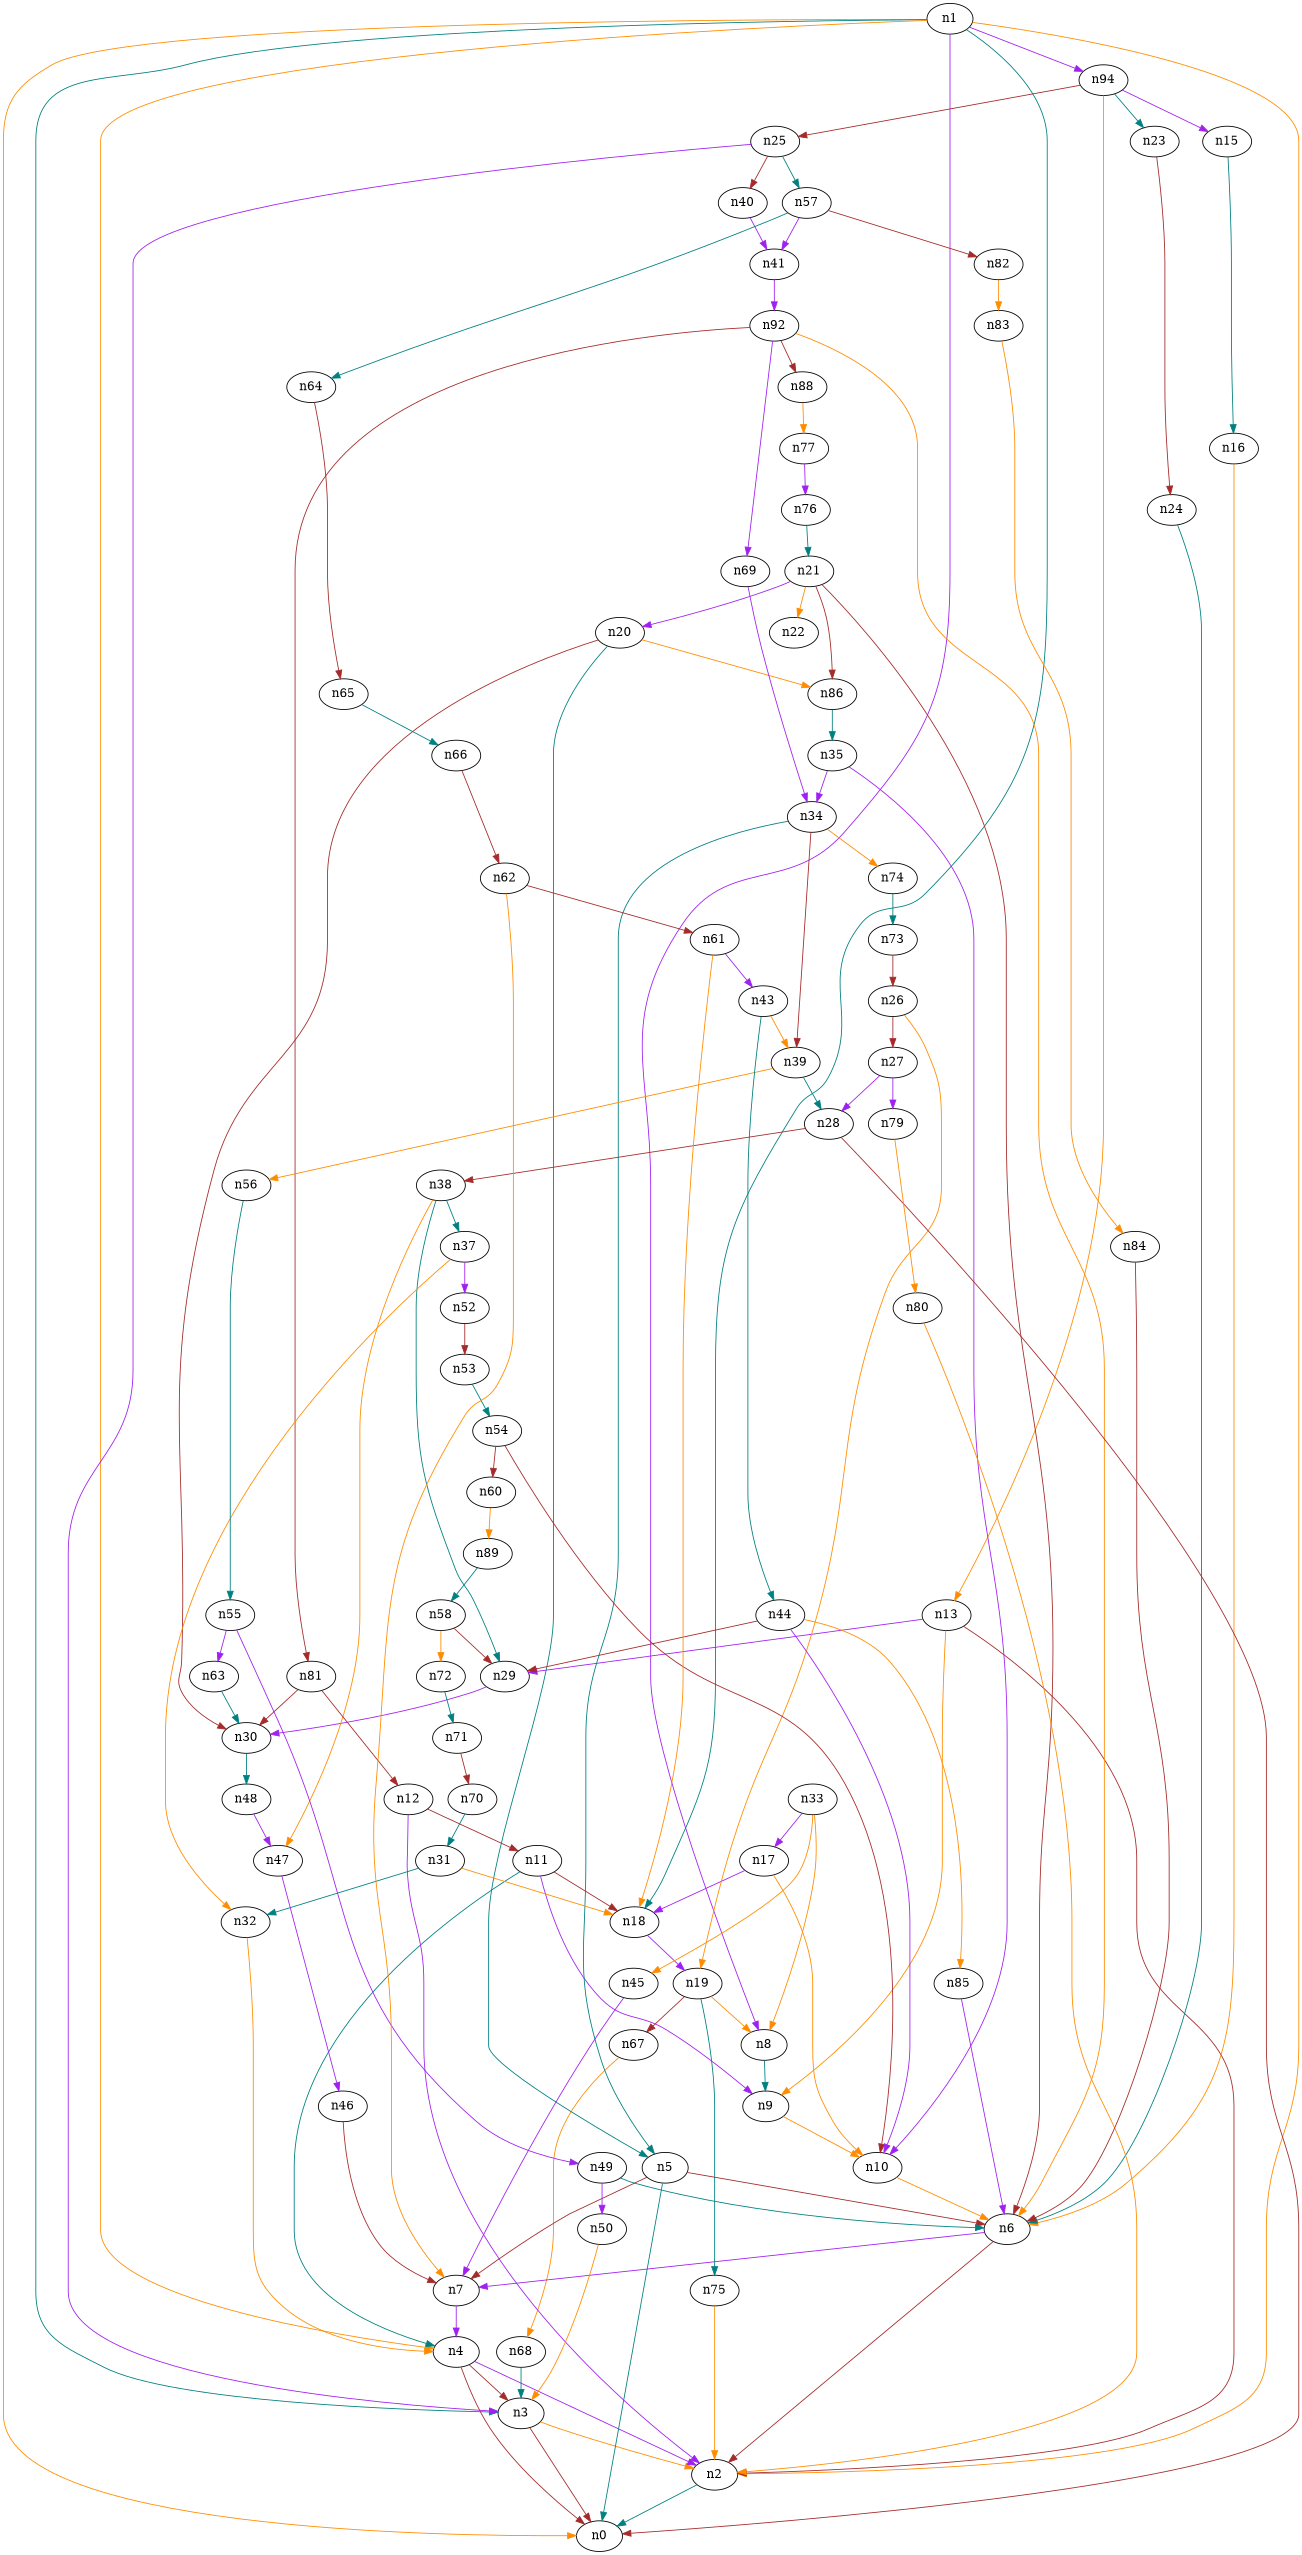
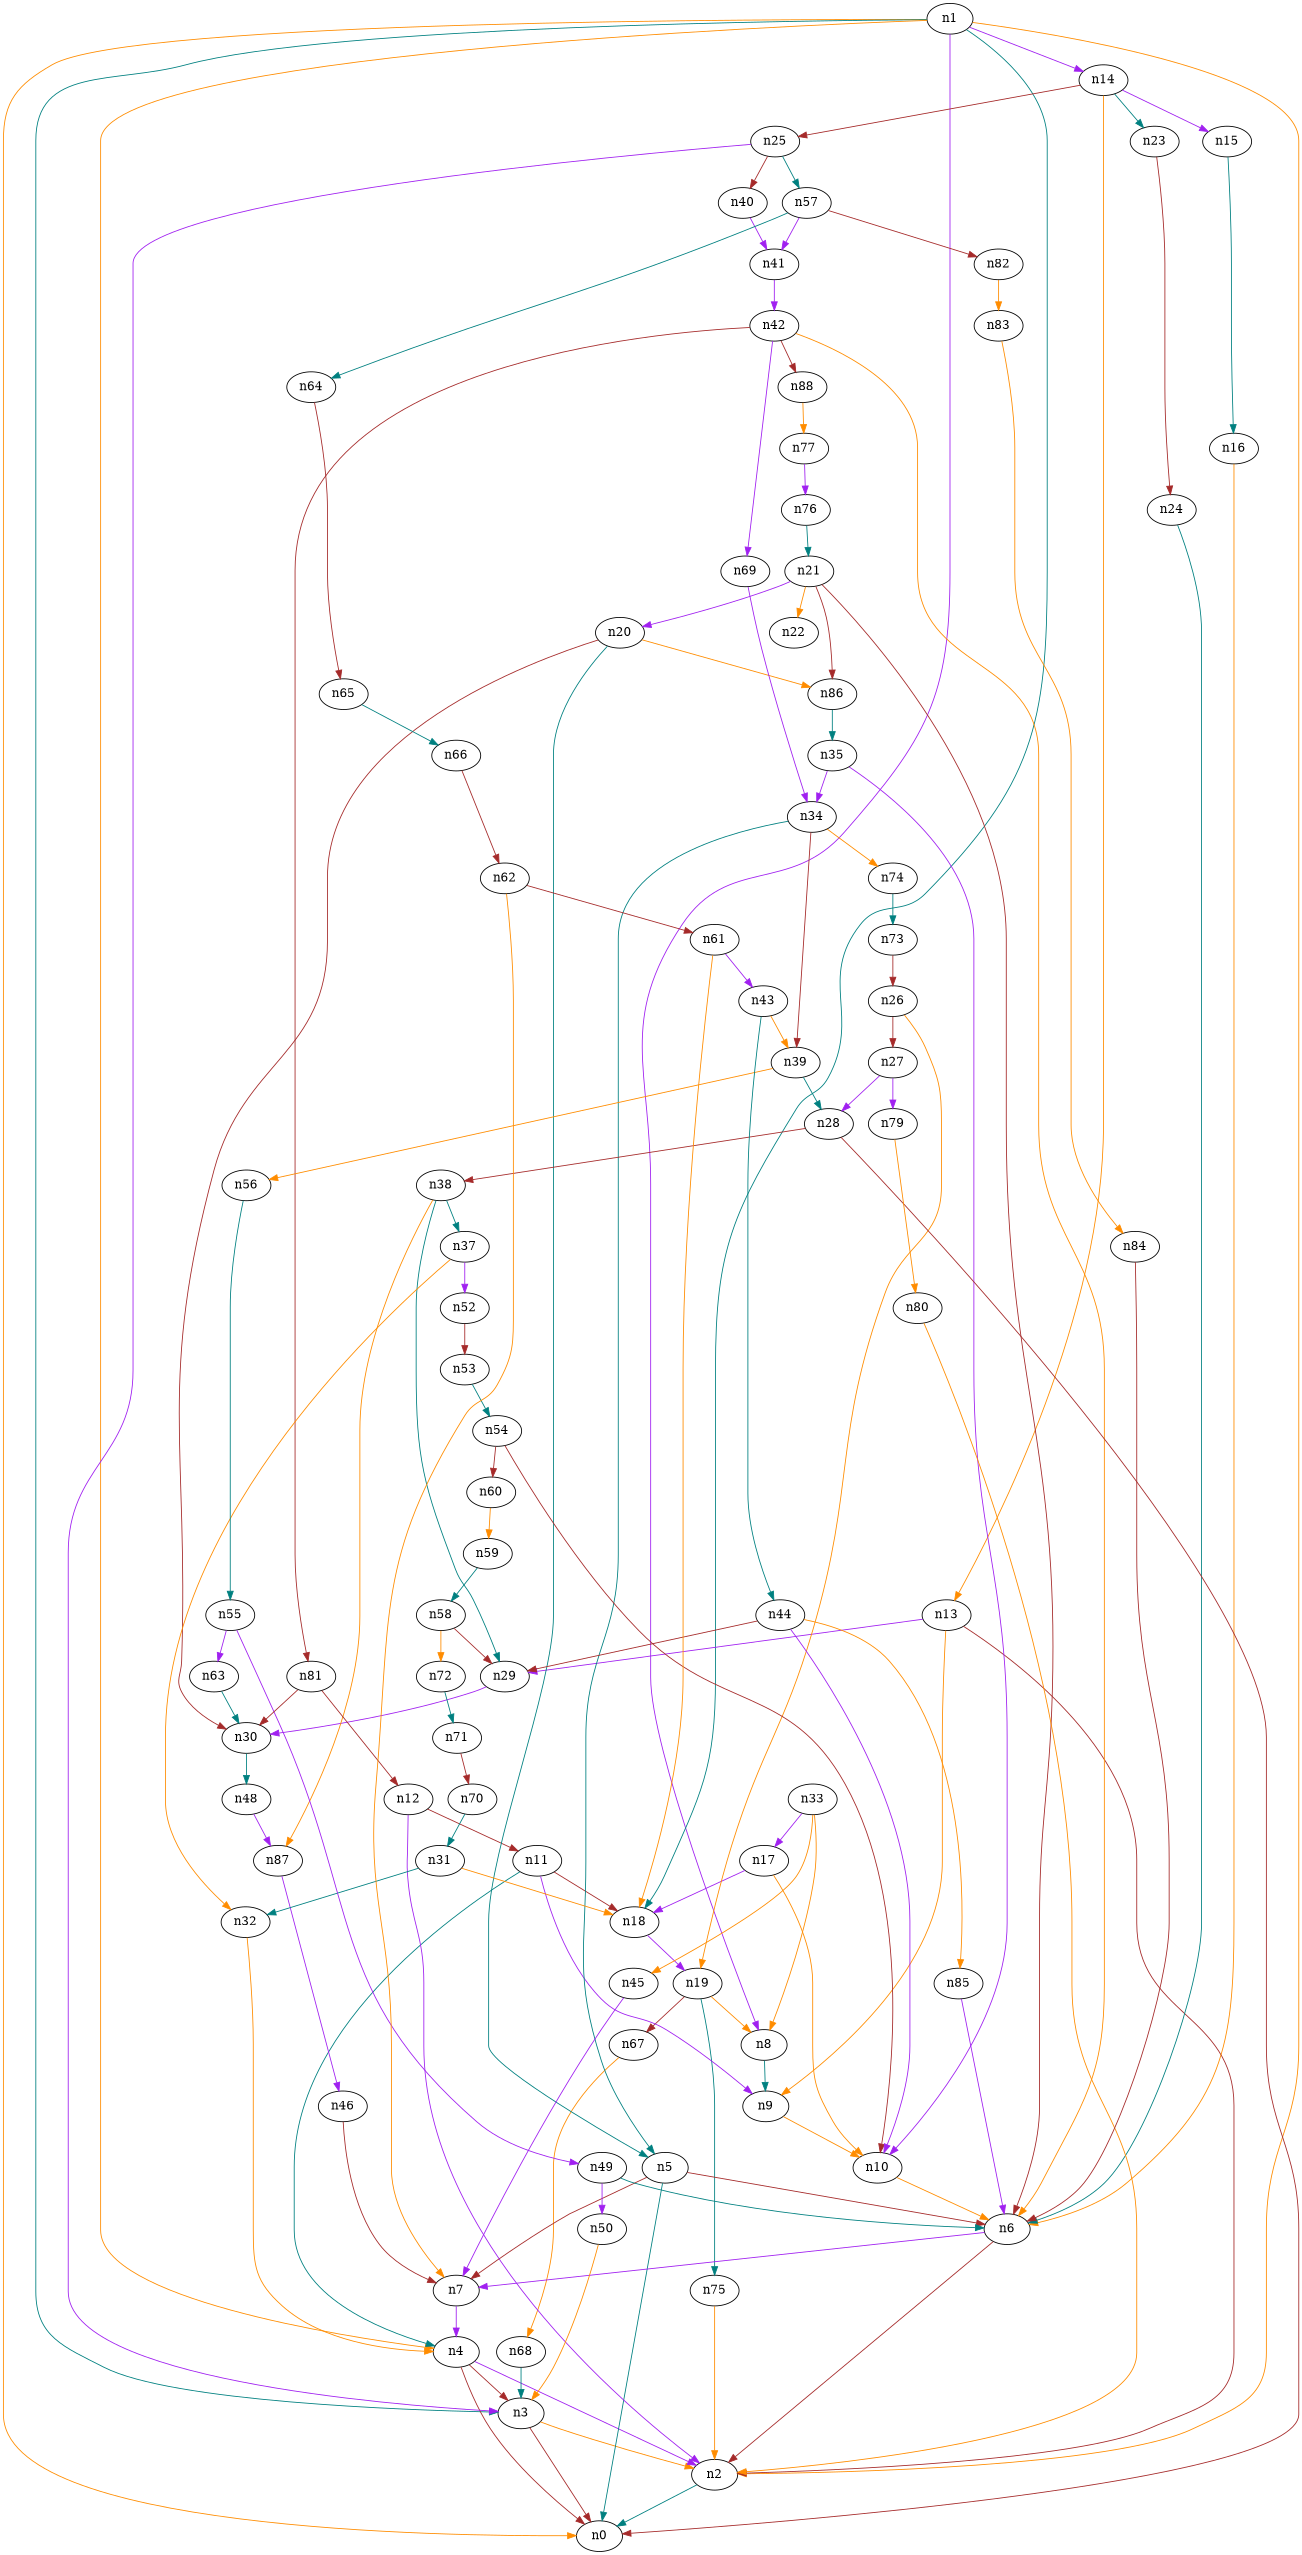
(1103, 80) -> (1103, 80)
(774, 326) -> (774, 326)
(488, 1554) -> (488, 1554)
(278, 1861) -> (278, 1861)
